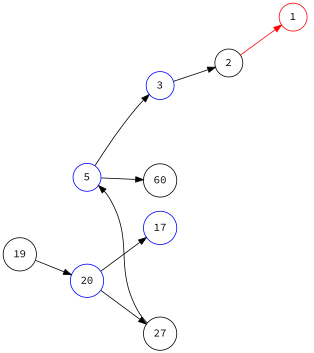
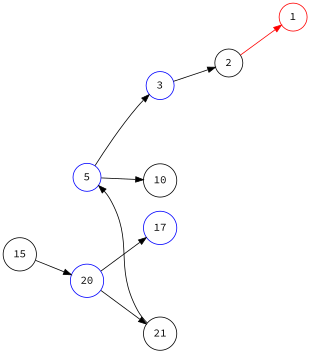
(160, 180) -> (160, 180)
(20, 254) -> (20, 254)
(160, 334) -> (160, 334)
